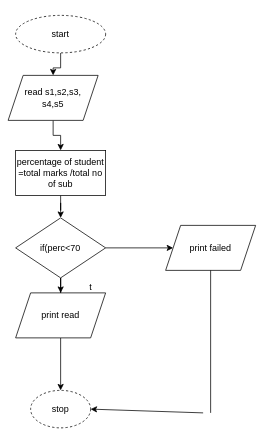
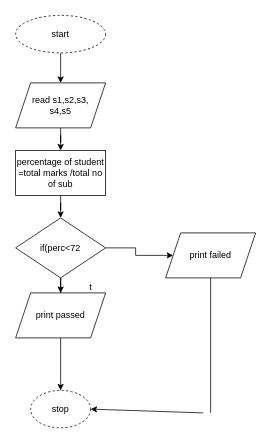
(53, 98) -> (60, 105)
(60, 248) -> (60, 248)
(210, 248) -> (210, 255)
(60, 315) -> (60, 315)
